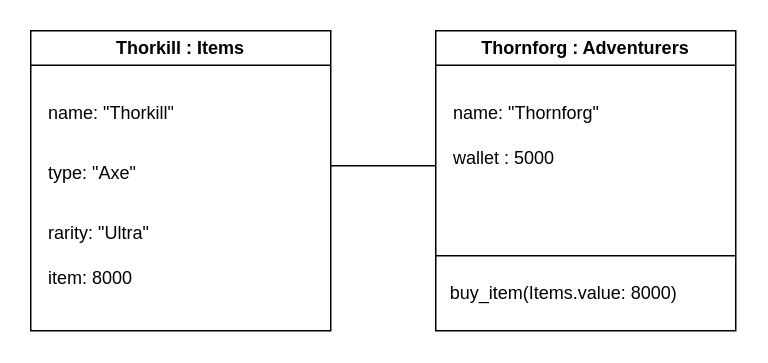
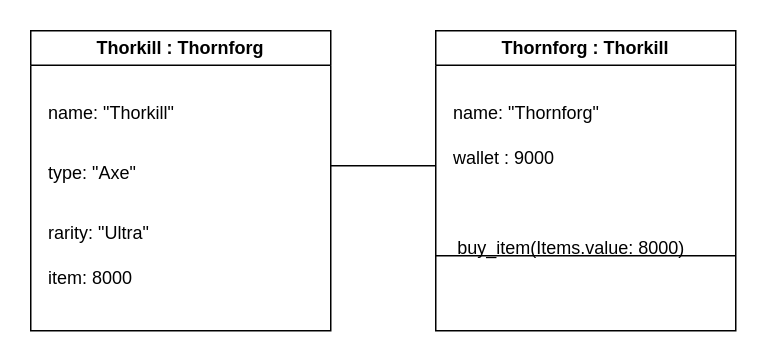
(181, 49) -> (181, 49)
(586, 49) -> (586, 49)
(508, 158) -> (508, 158)
(563, 293) -> (571, 248)
